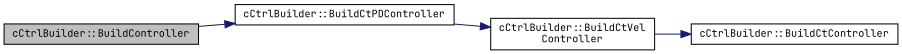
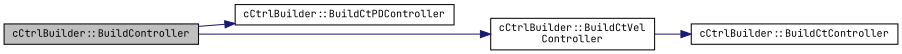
(467, 25) -> (340, 34)
